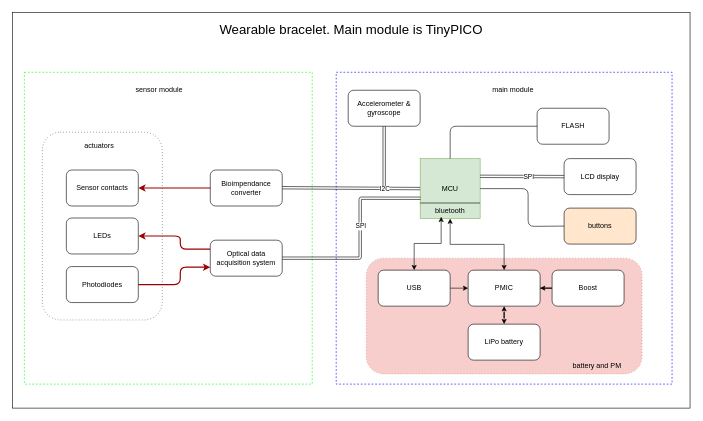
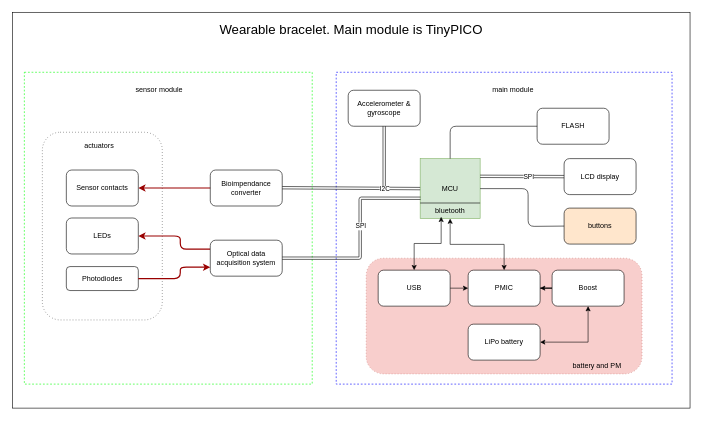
(102, 285) -> (102, 279)
(504, 315) -> (545, 342)
